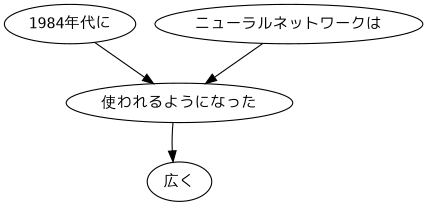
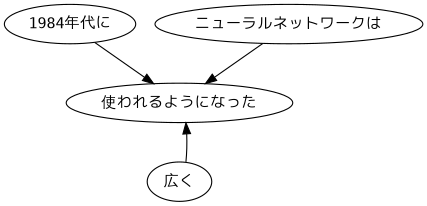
(172, 137) -> (187, 148)
